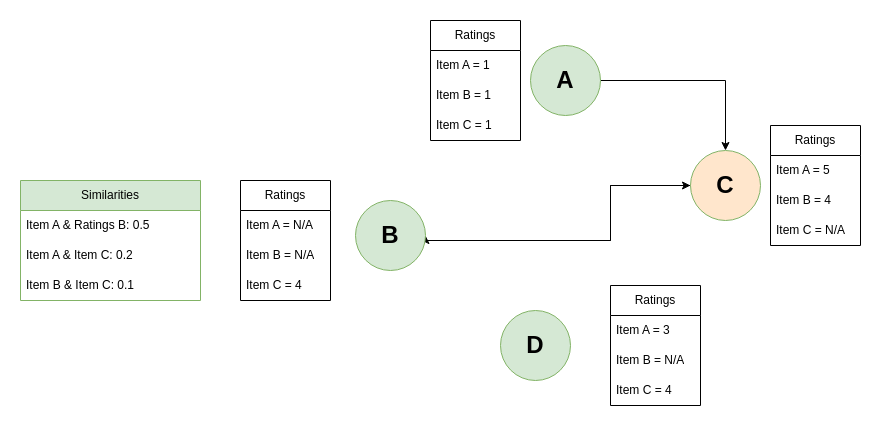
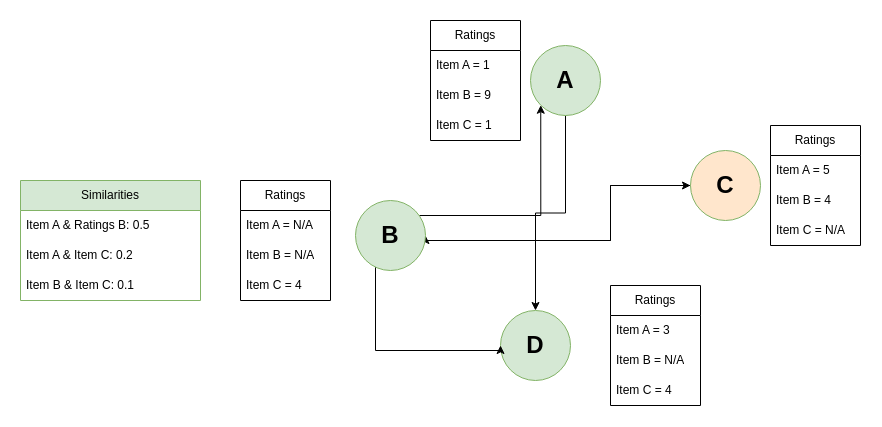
(695, 81) -> (554, 213)
(465, 96) -> (465, 96)
none -> (532, 216)
none -> (397, 351)
